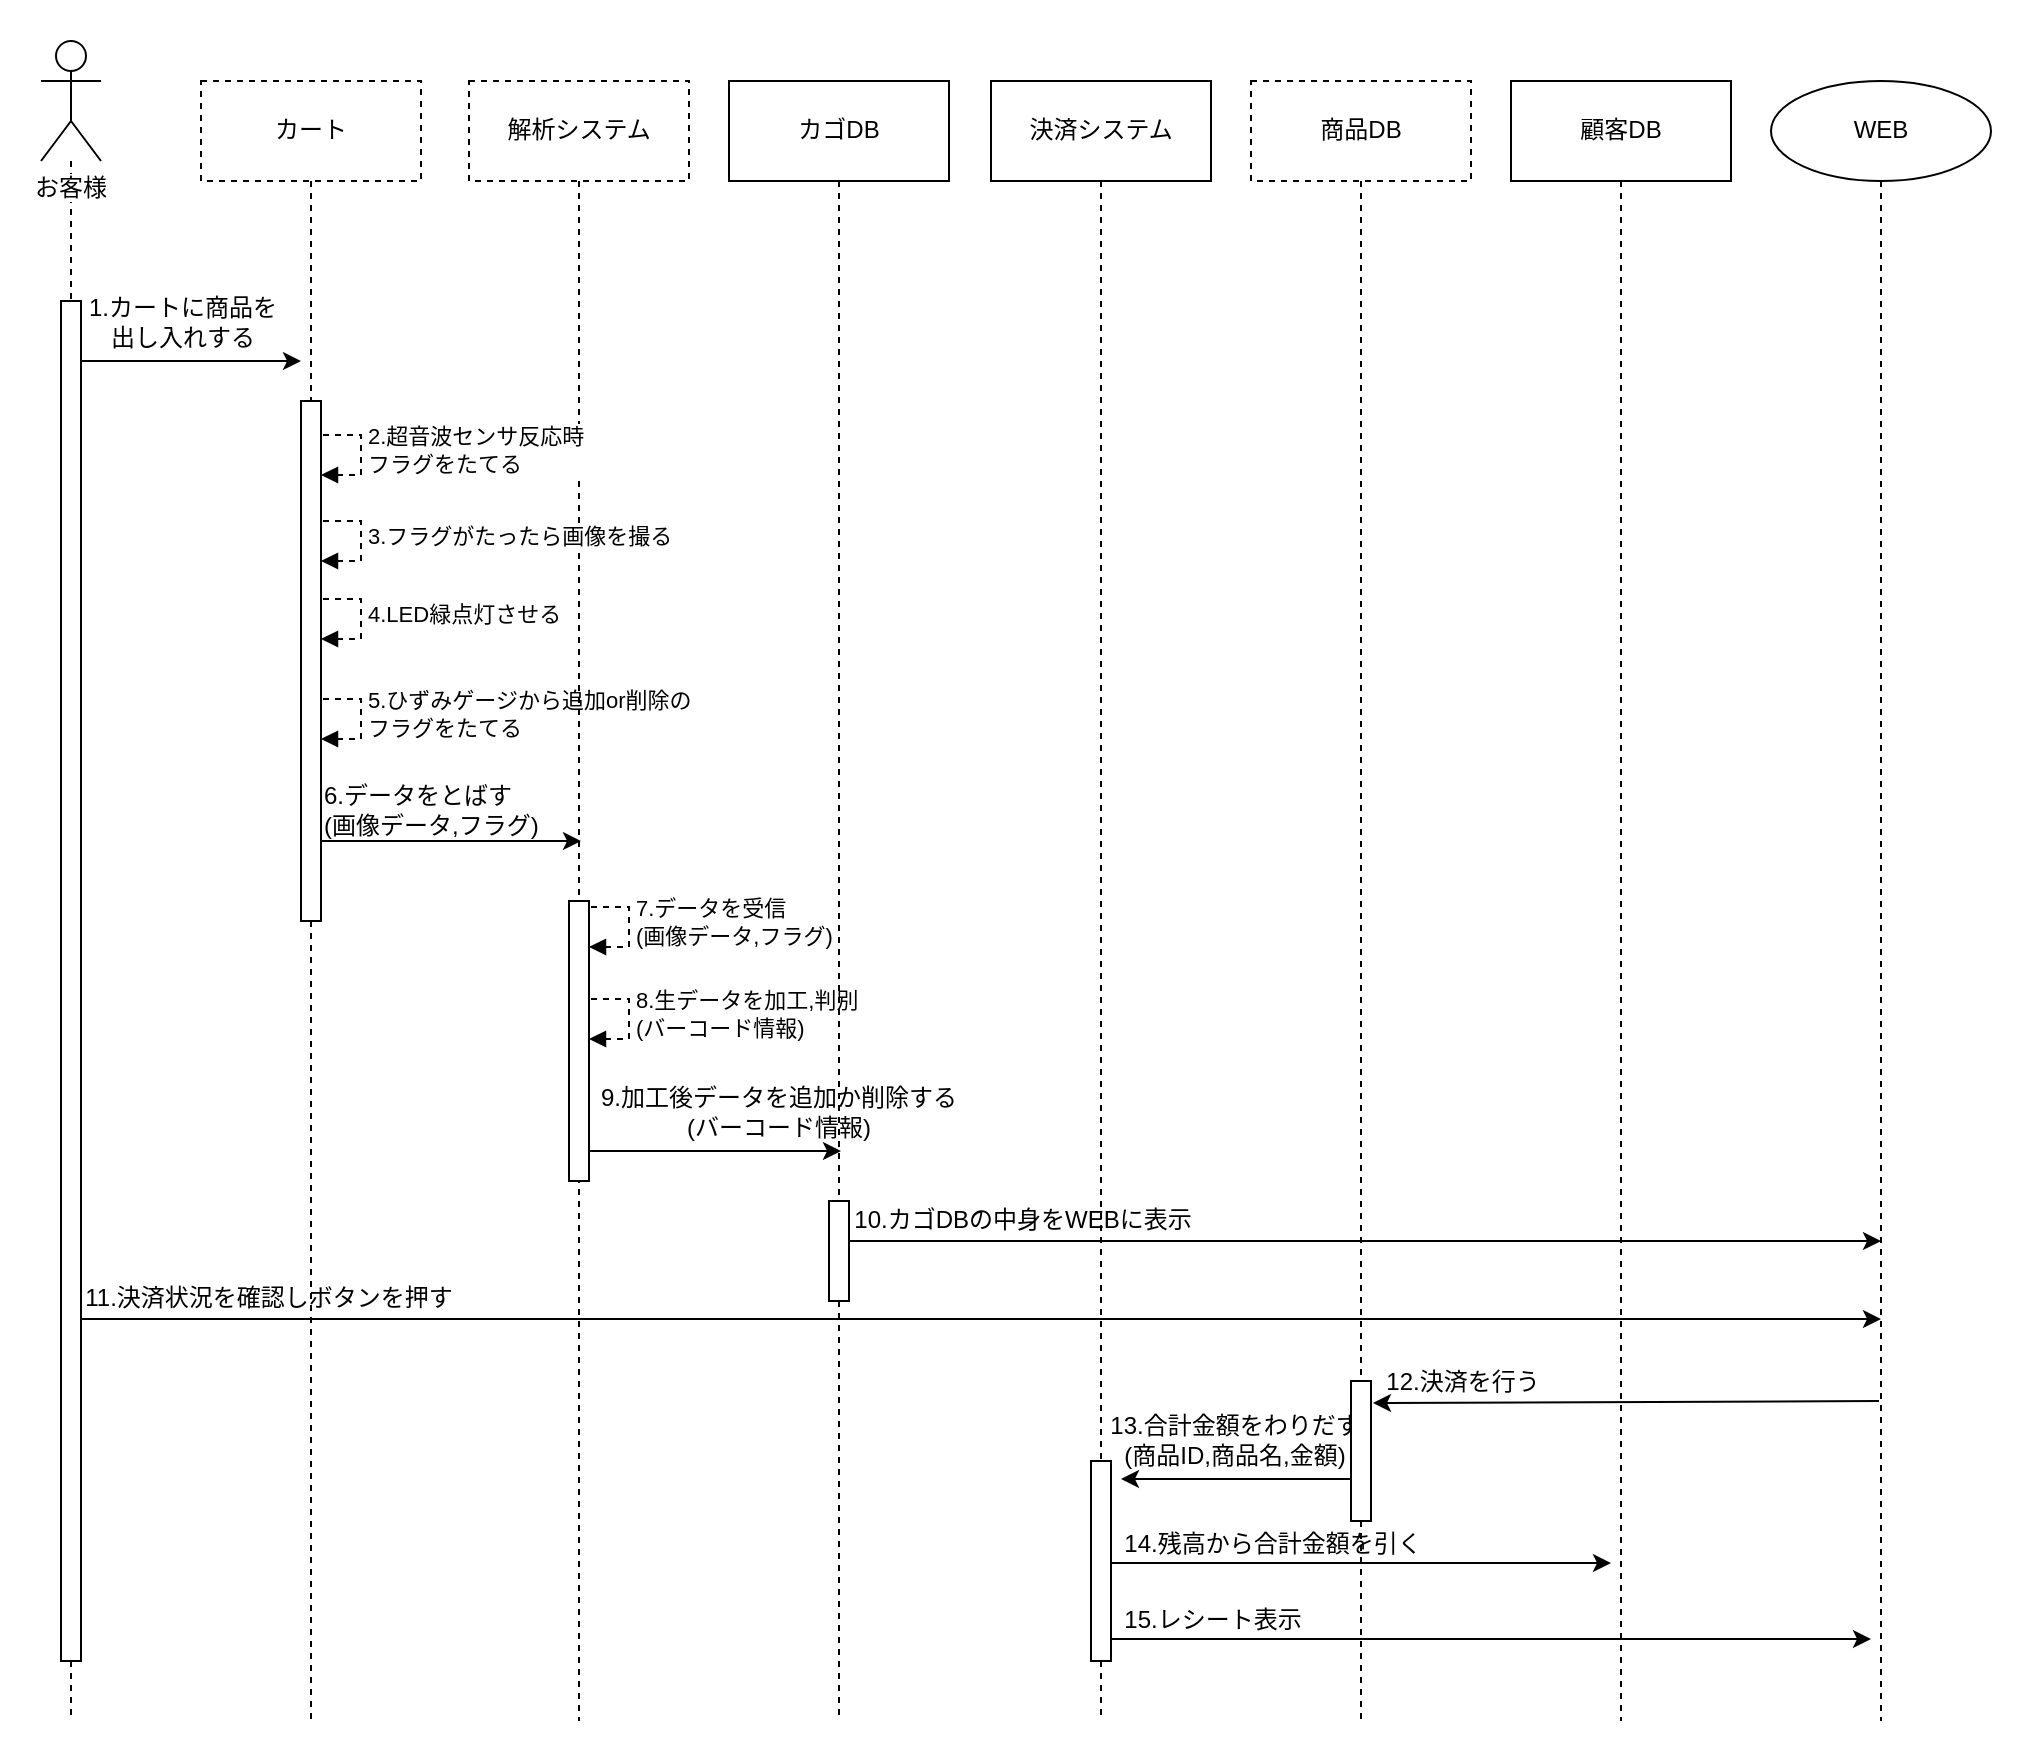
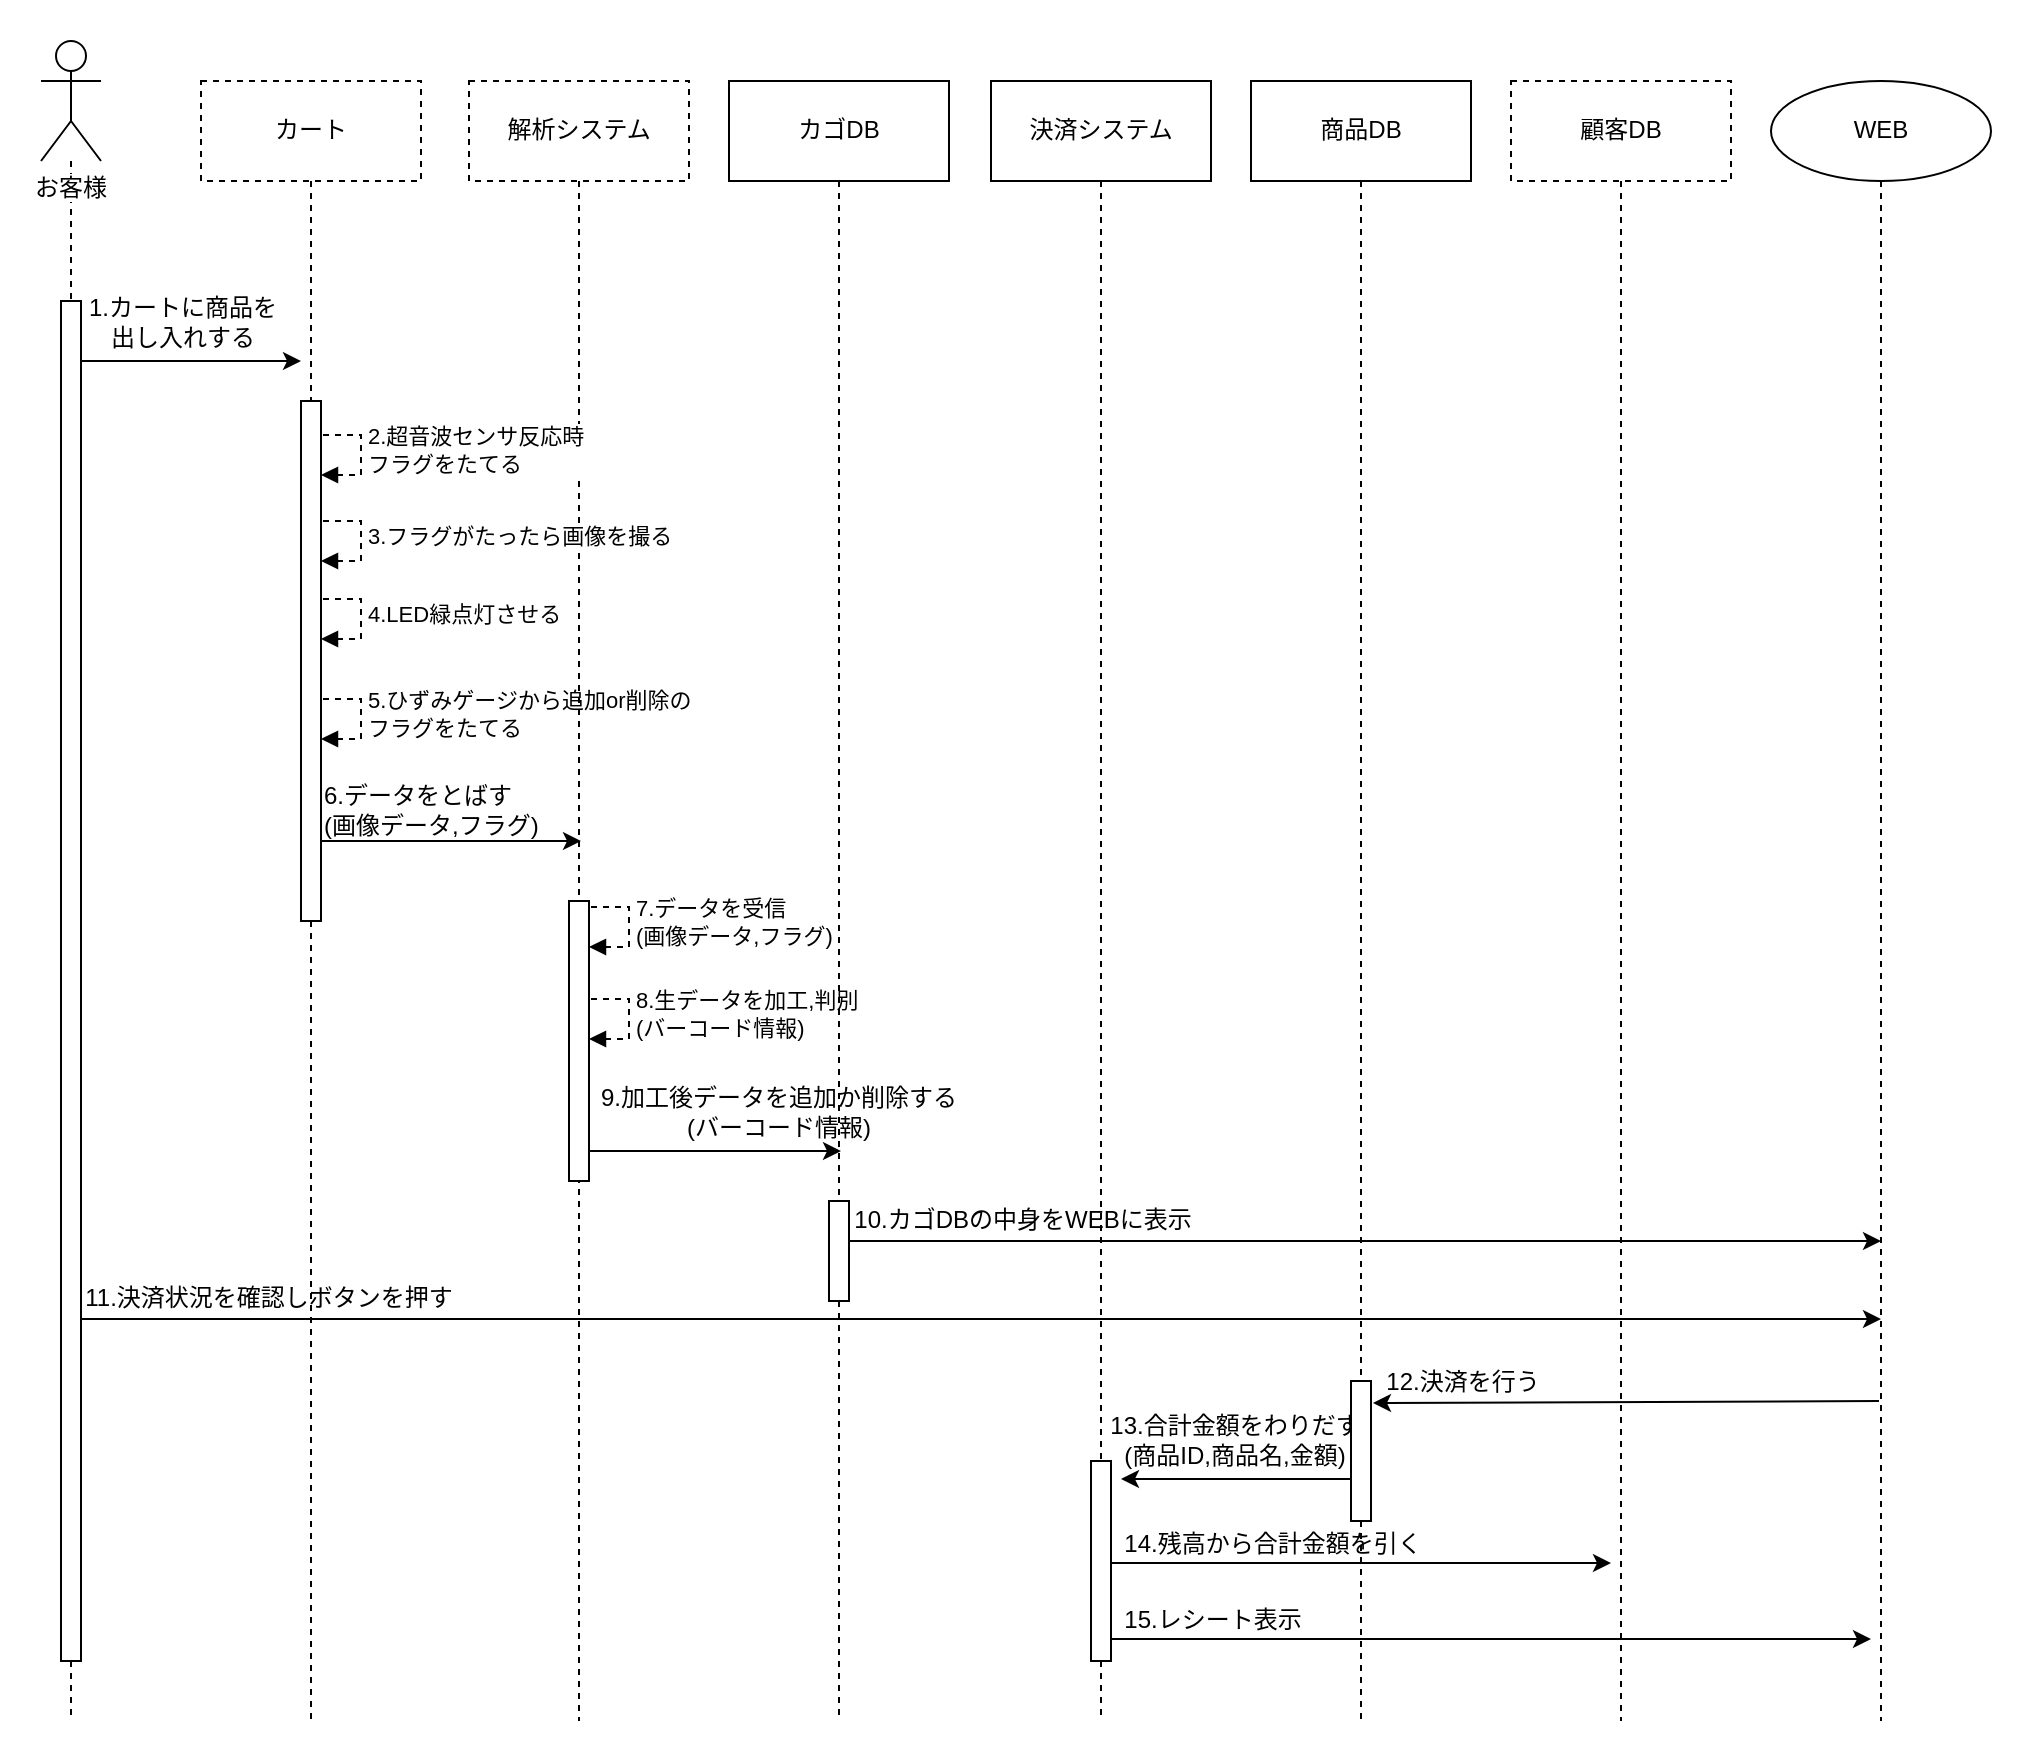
(1361, 131) -> (1361, 131)
(1621, 131) -> (1621, 131)
